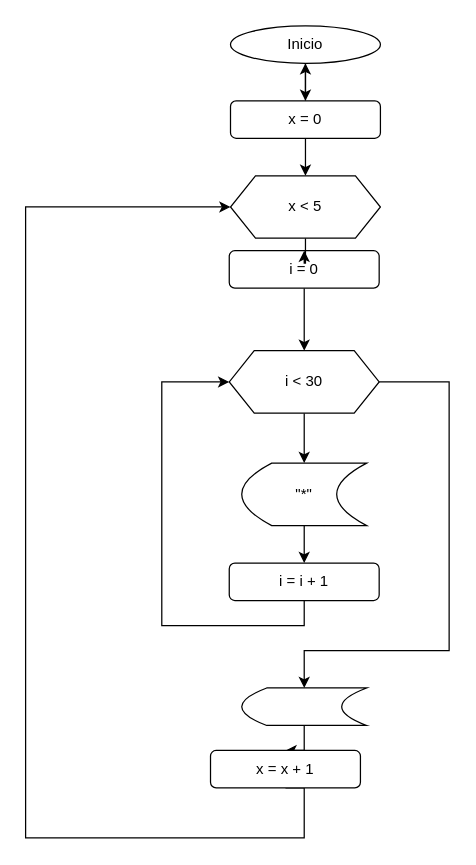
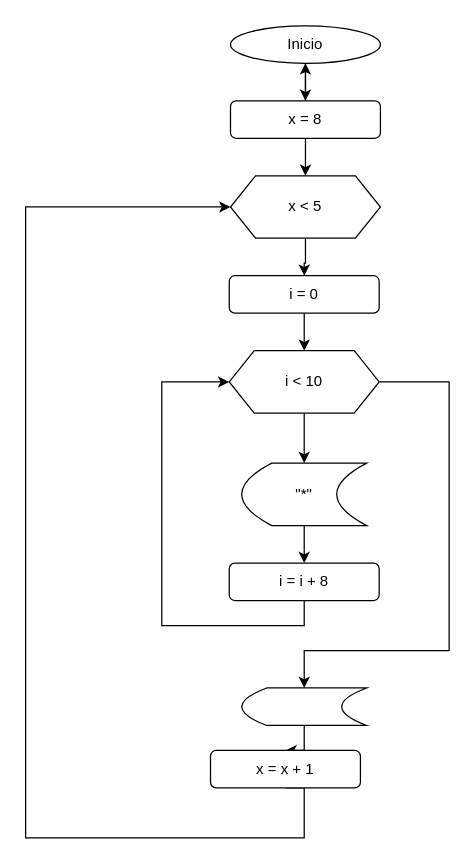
(306, 119) -> (306, 119)
(304, 269) -> (304, 294)
(304, 382) -> (304, 382)
(304, 582) -> (304, 582)
